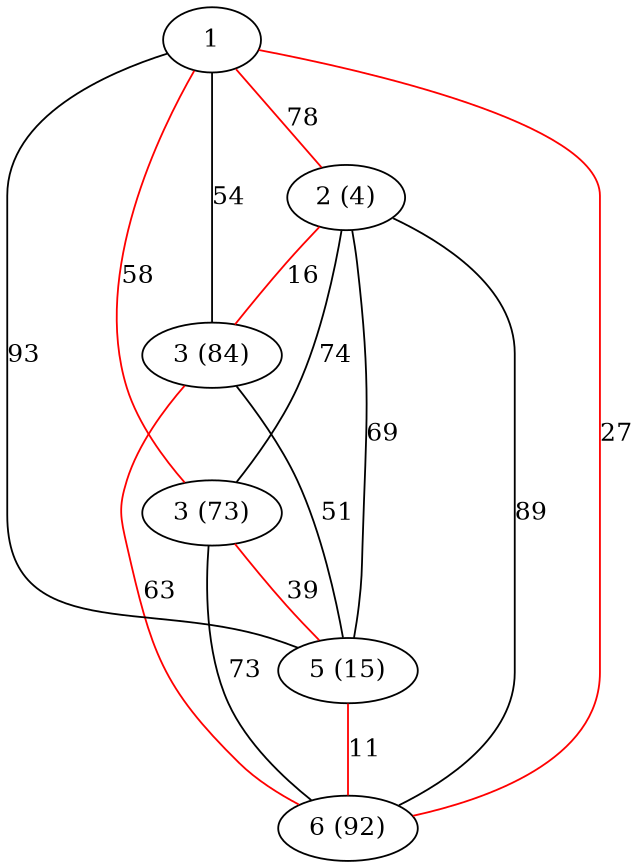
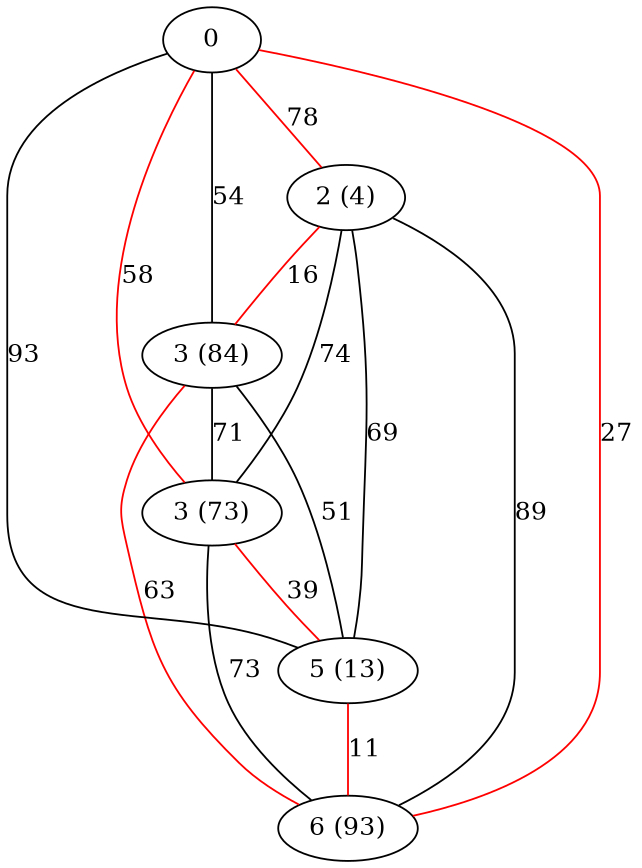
(212, 40) -> (212, 40)
none -> (212, 434)
(348, 671) -> (348, 671)
(348, 828) -> (348, 828)
